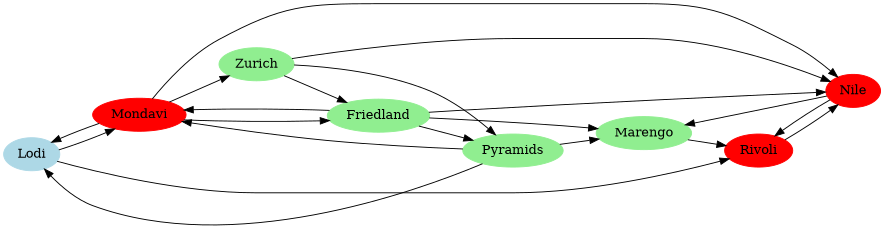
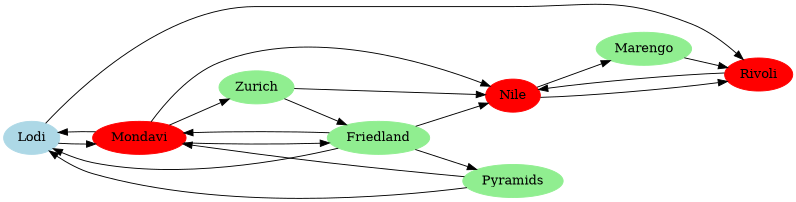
(397, 80) -> none
(509, 122) -> (200, 169)
(575, 142) -> none
